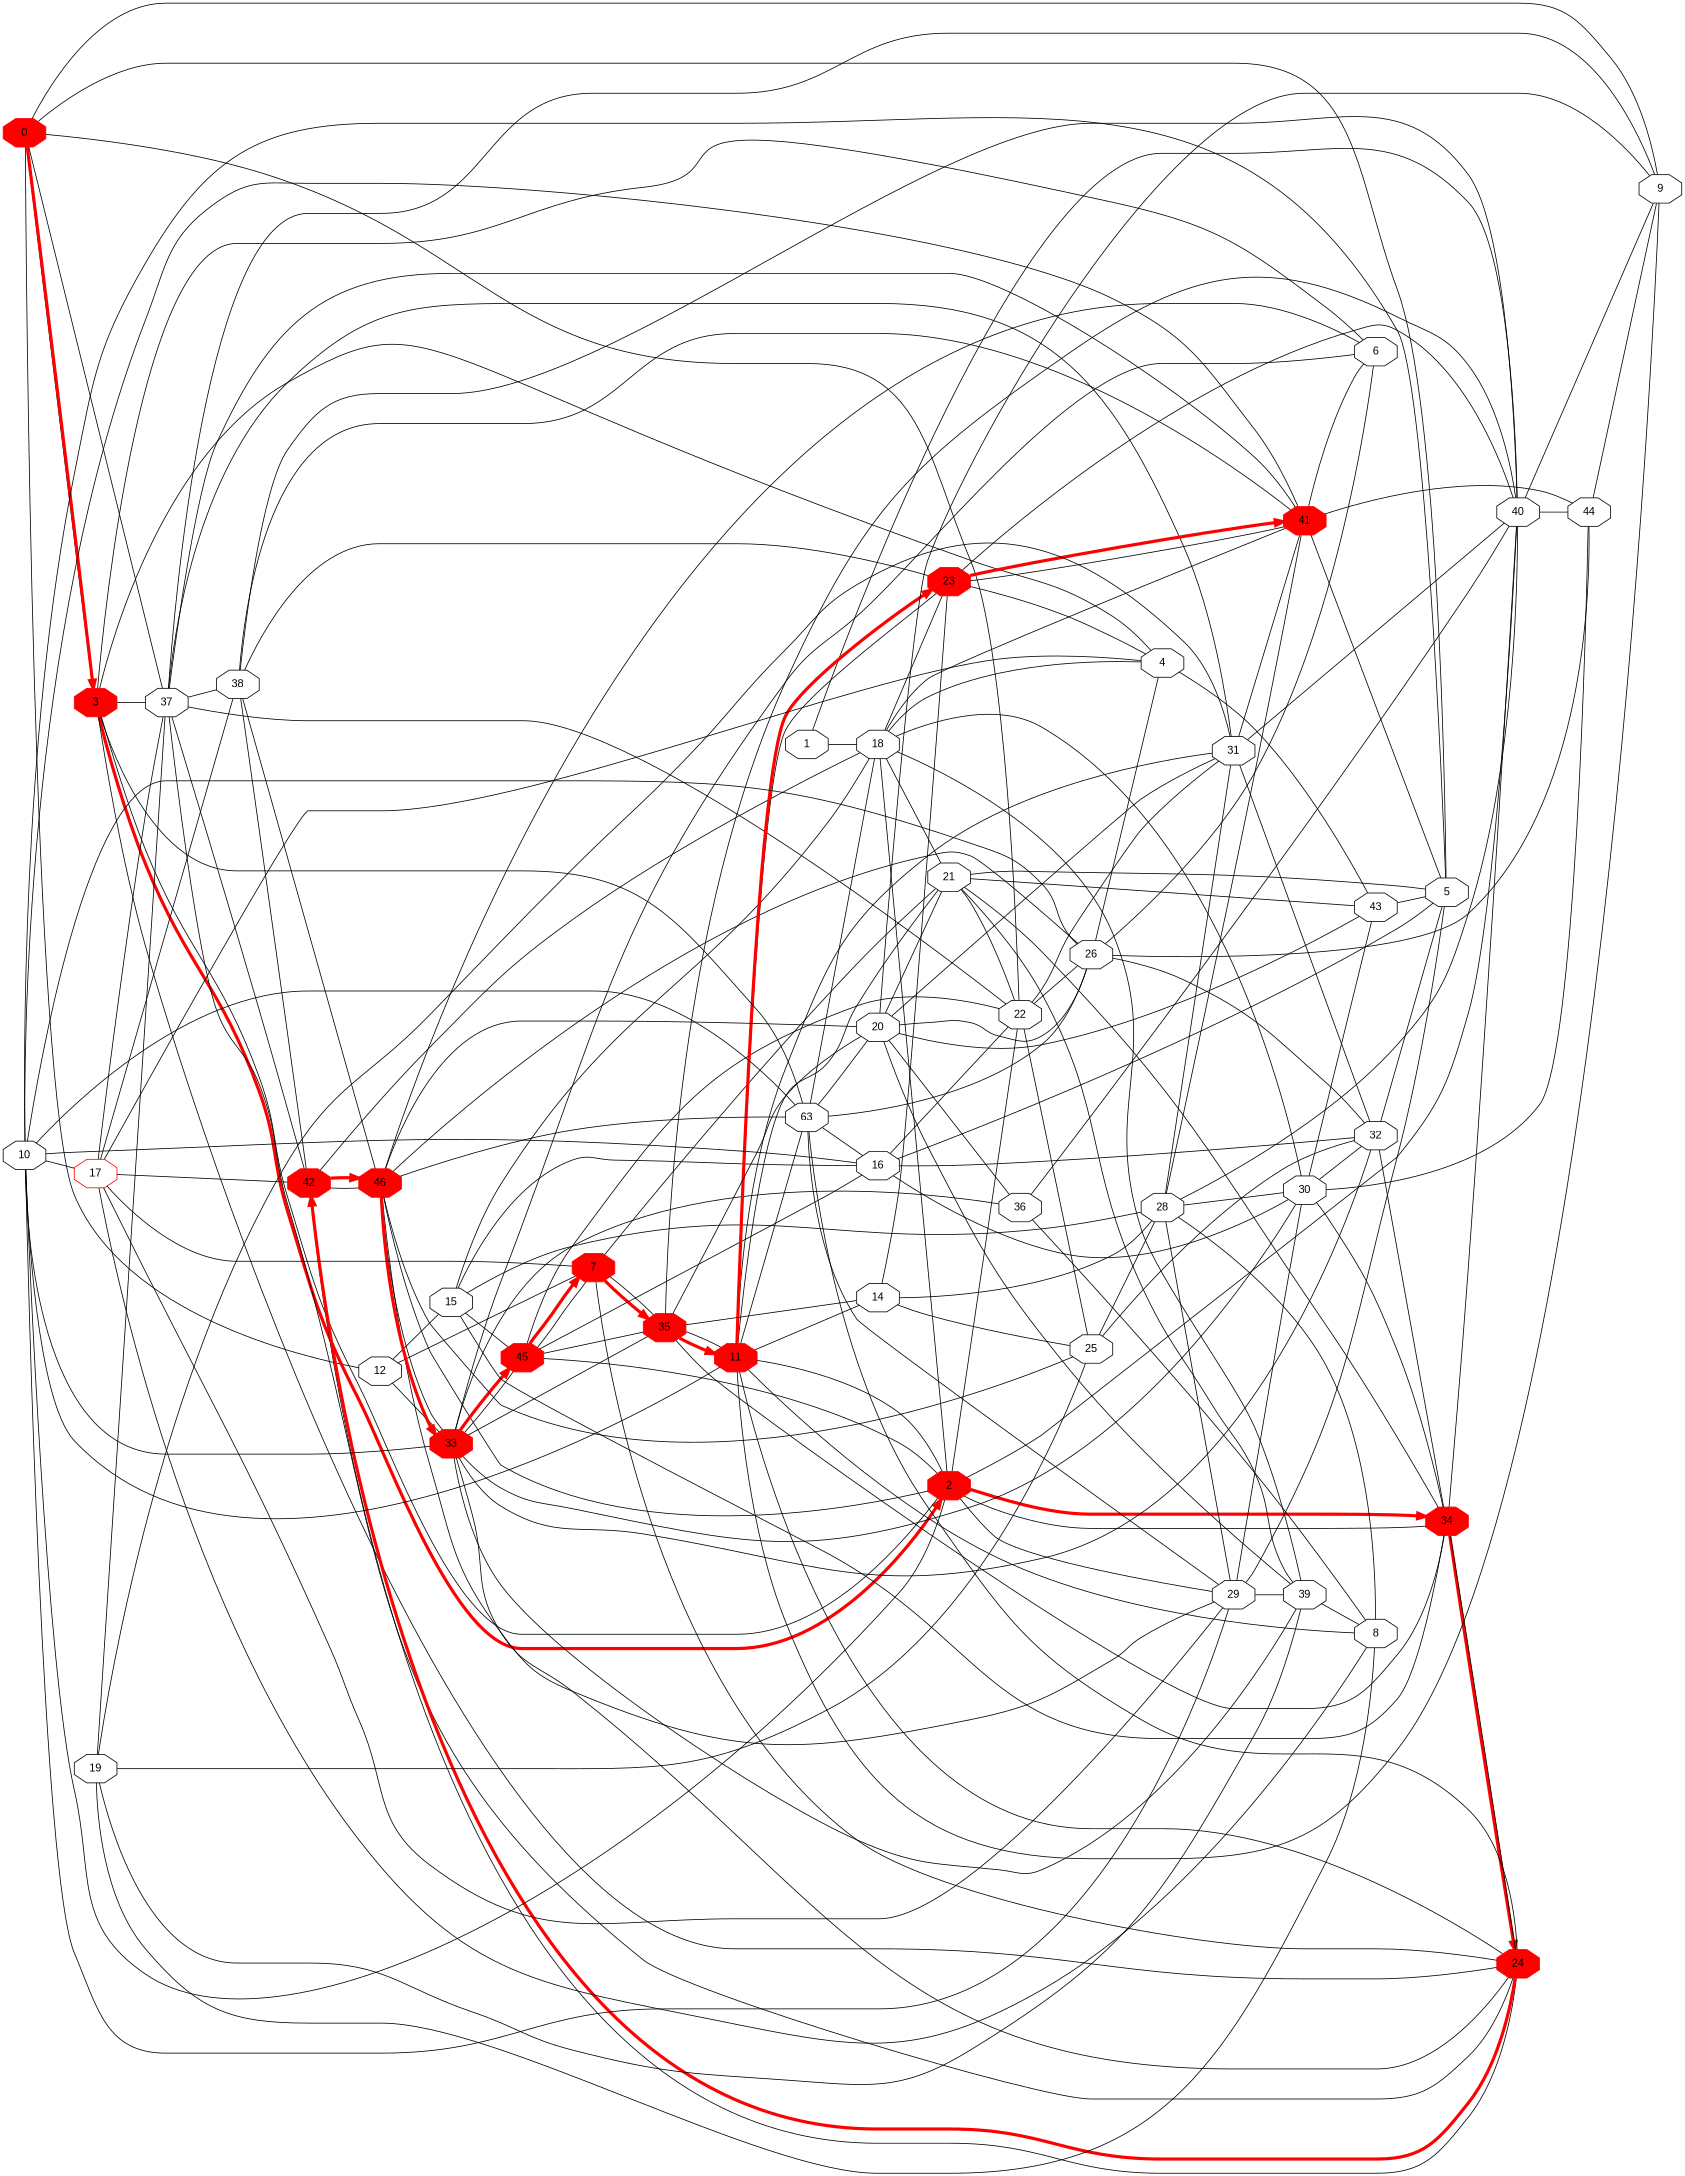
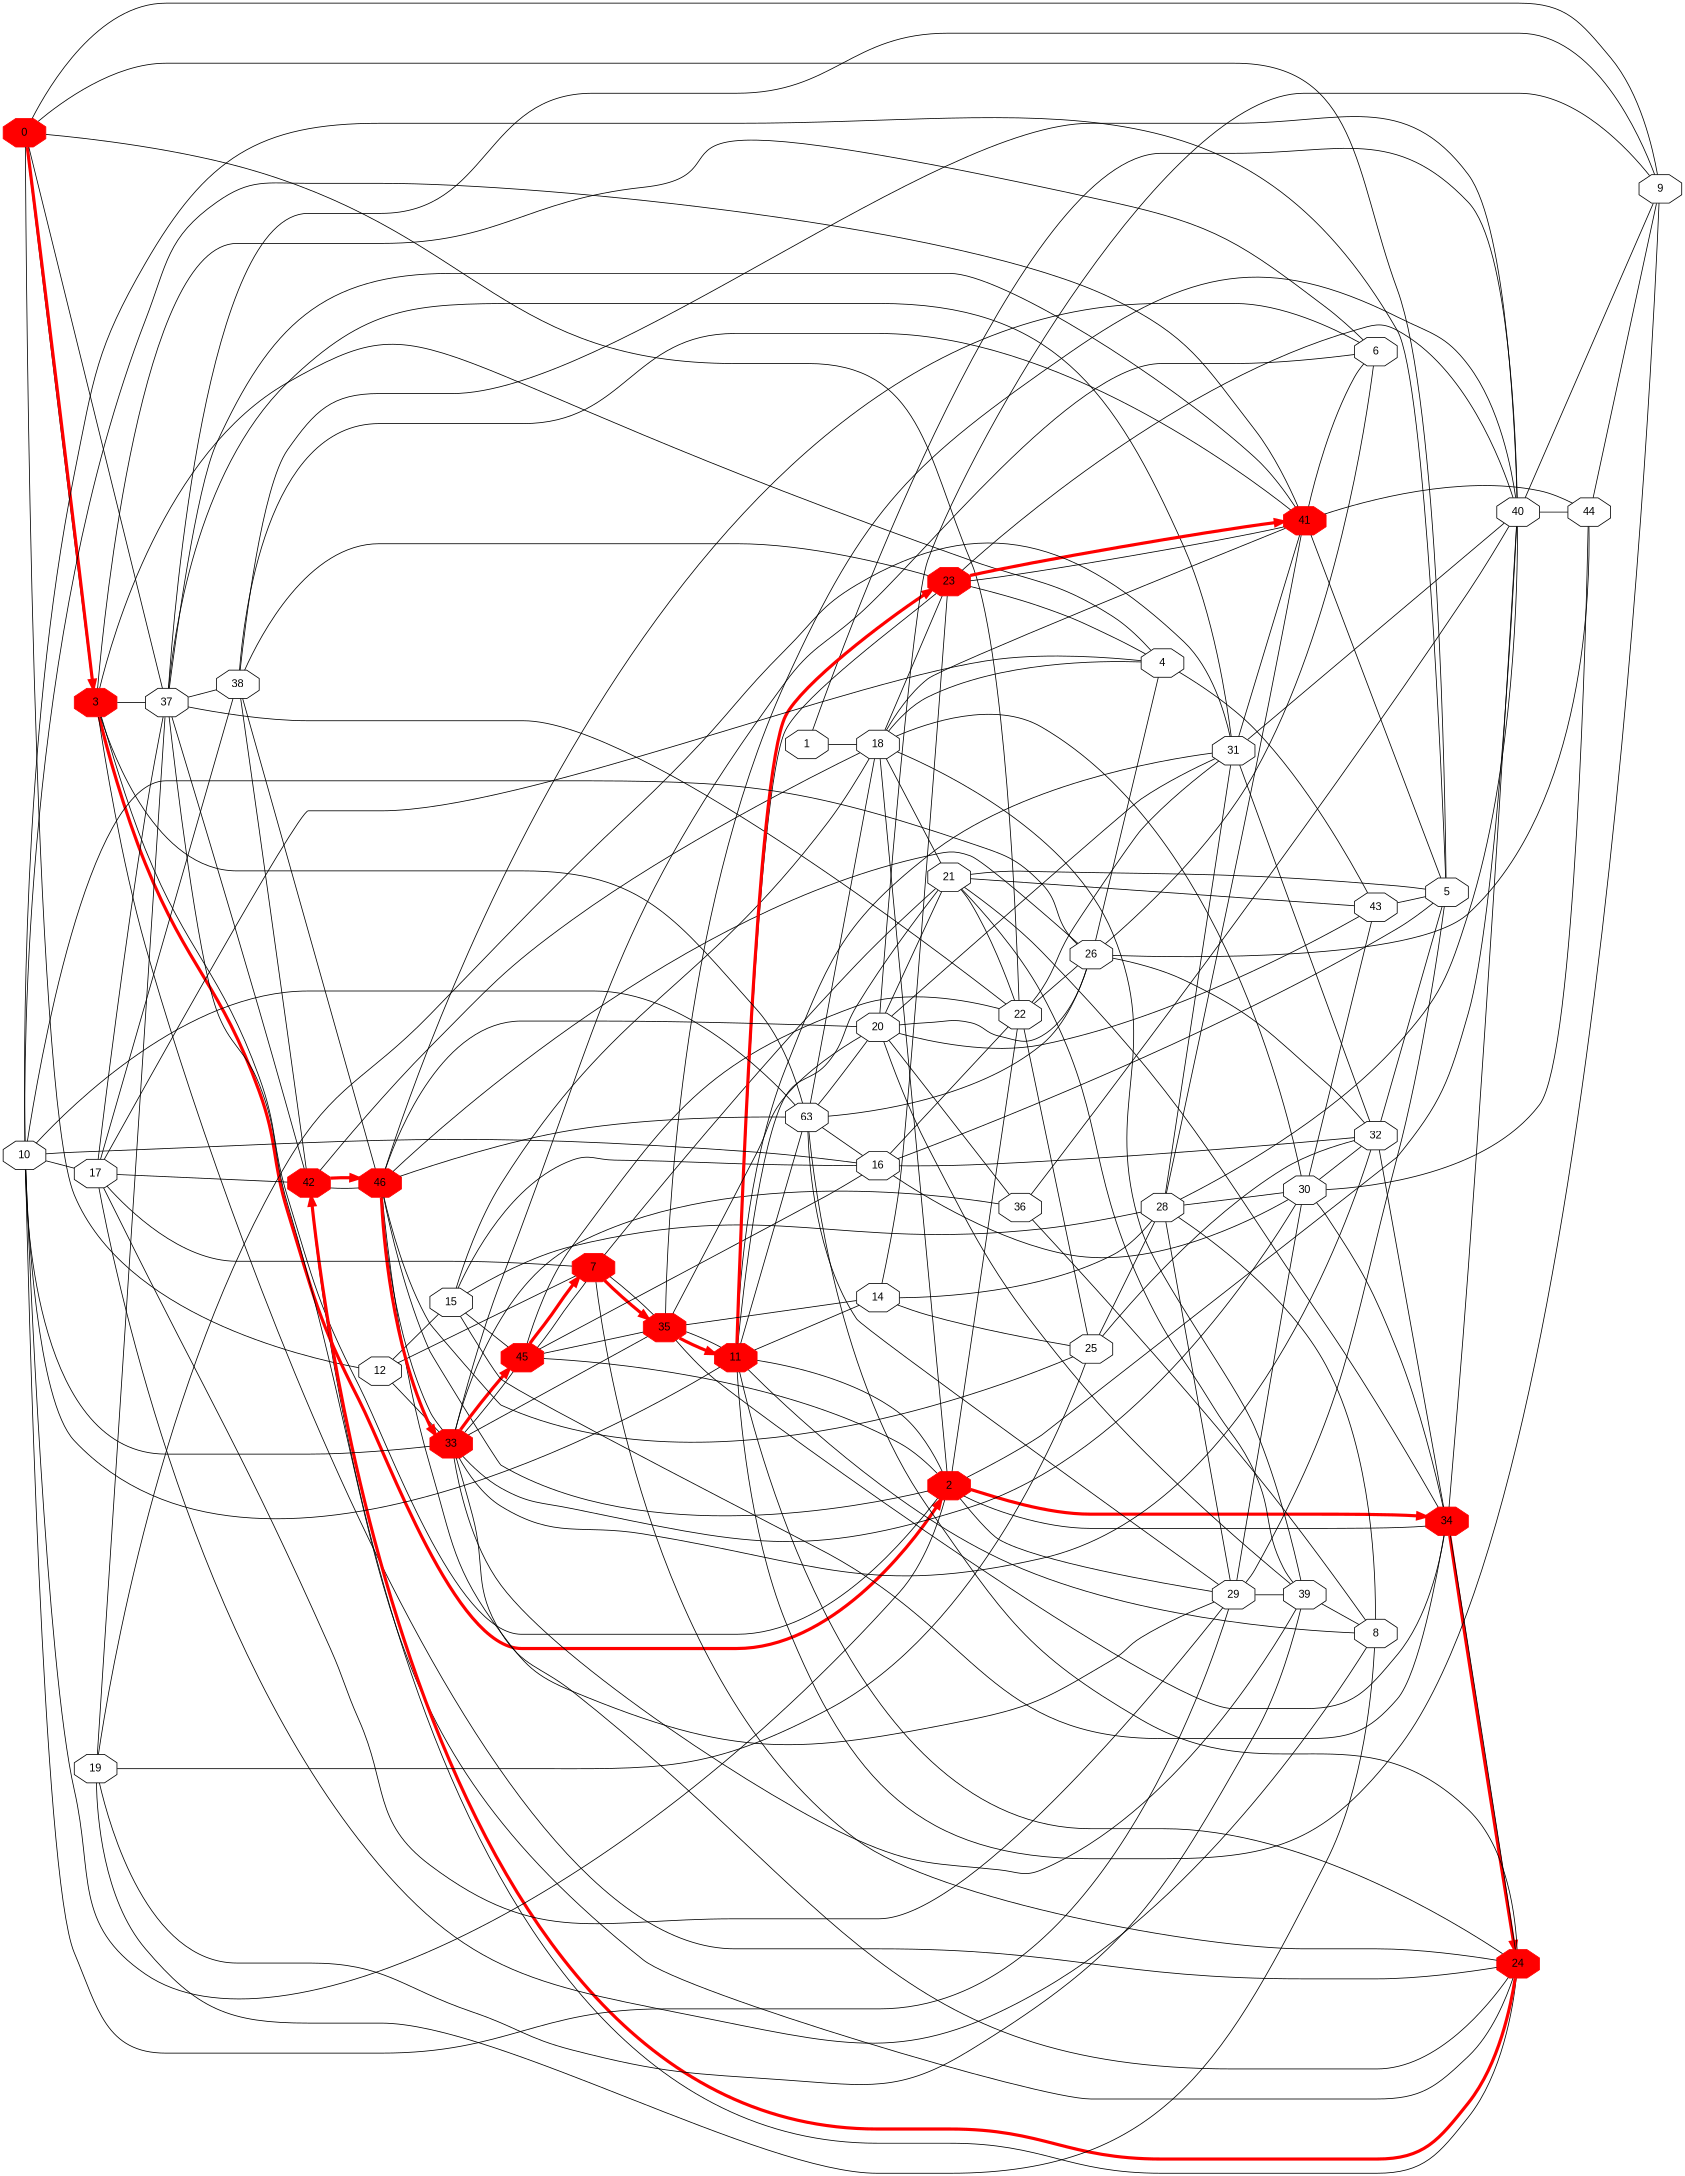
(96, 1174) -> (96, 1174)
